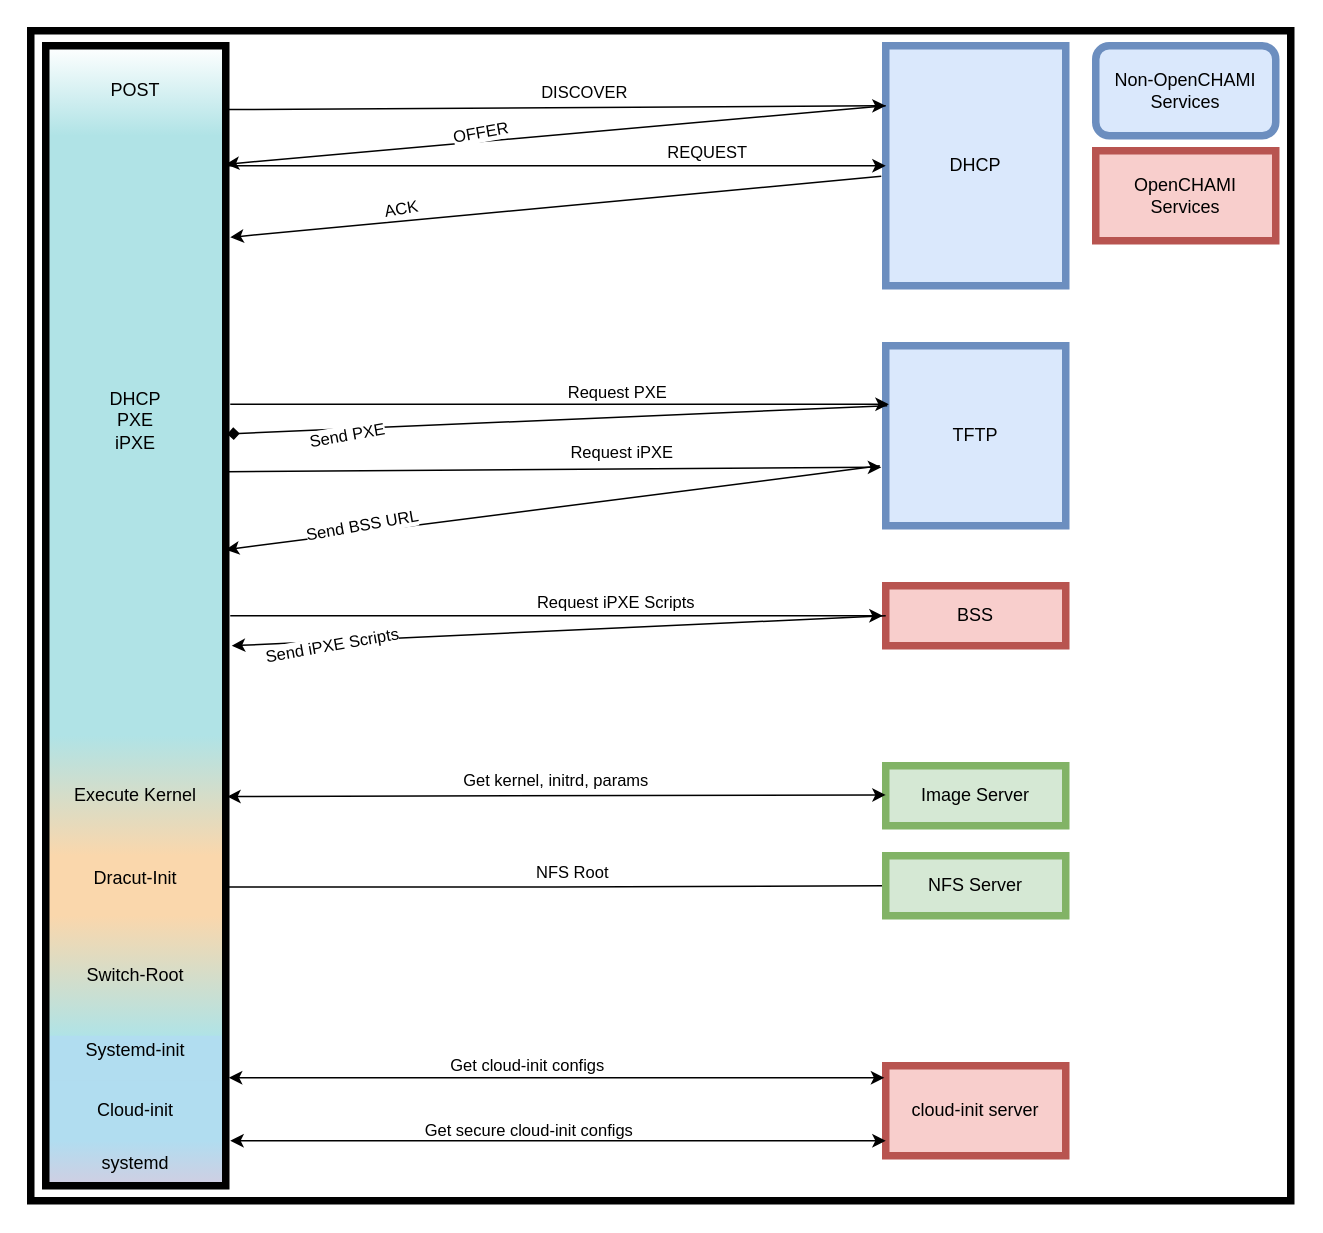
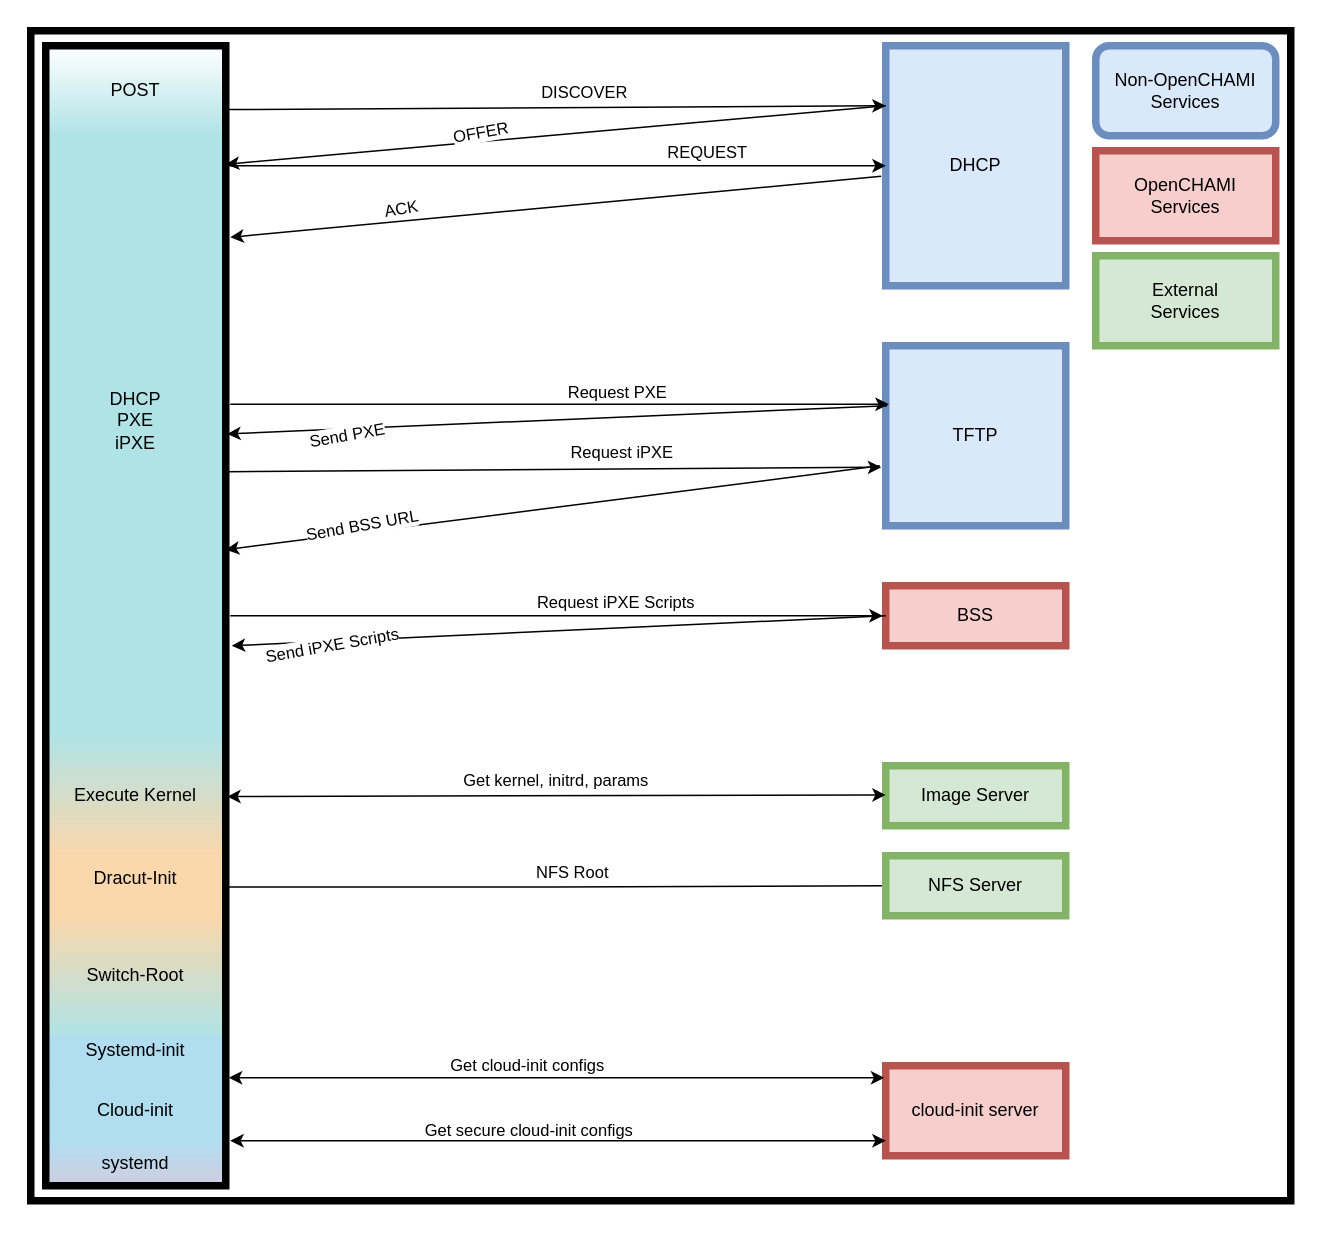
none -> (1186, 301)
(240, 433) -> (239, 433)
